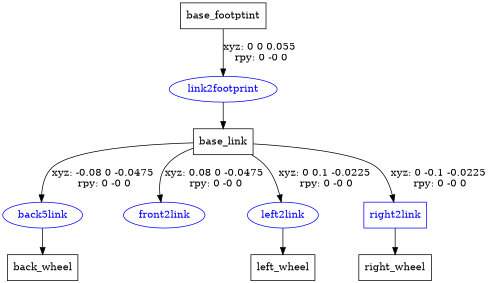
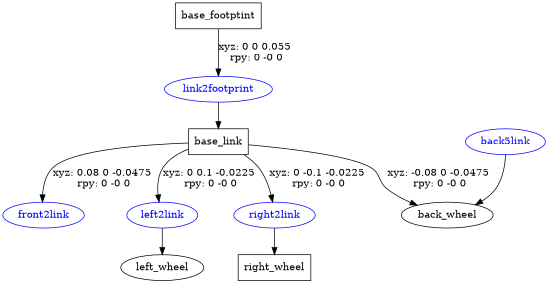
(106, 150) -> (337, 157)
(395, 215) -> (274, 215)
(43, 268) -> (447, 215)
(283, 268) -> (162, 268)
